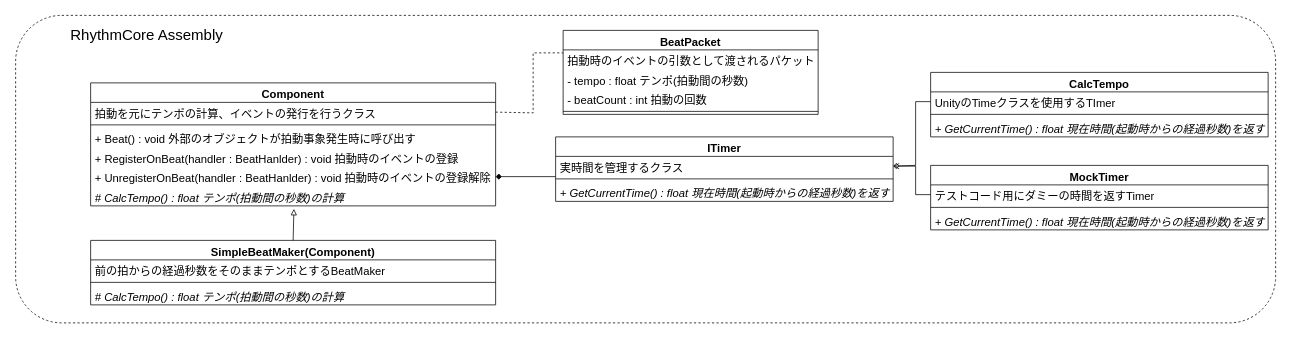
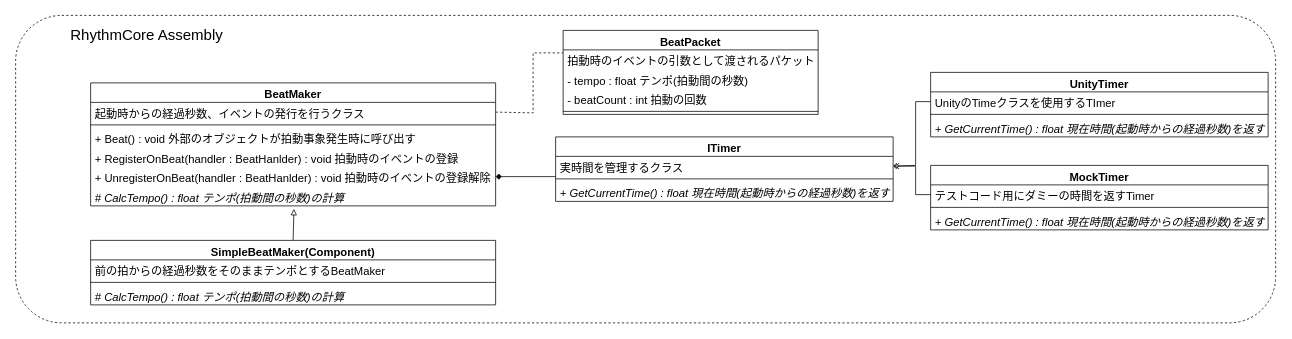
(1099, 84) -> (1099, 84)
(293, 95) -> (293, 95)
(235, 114) -> (230, 114)
